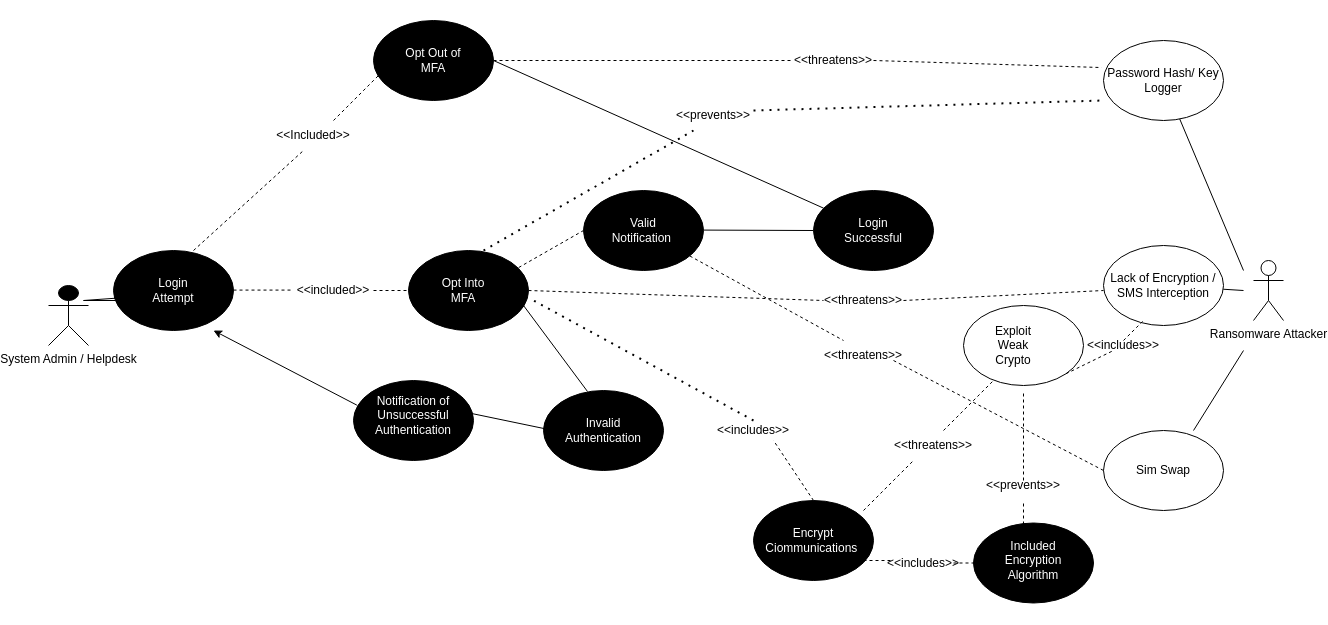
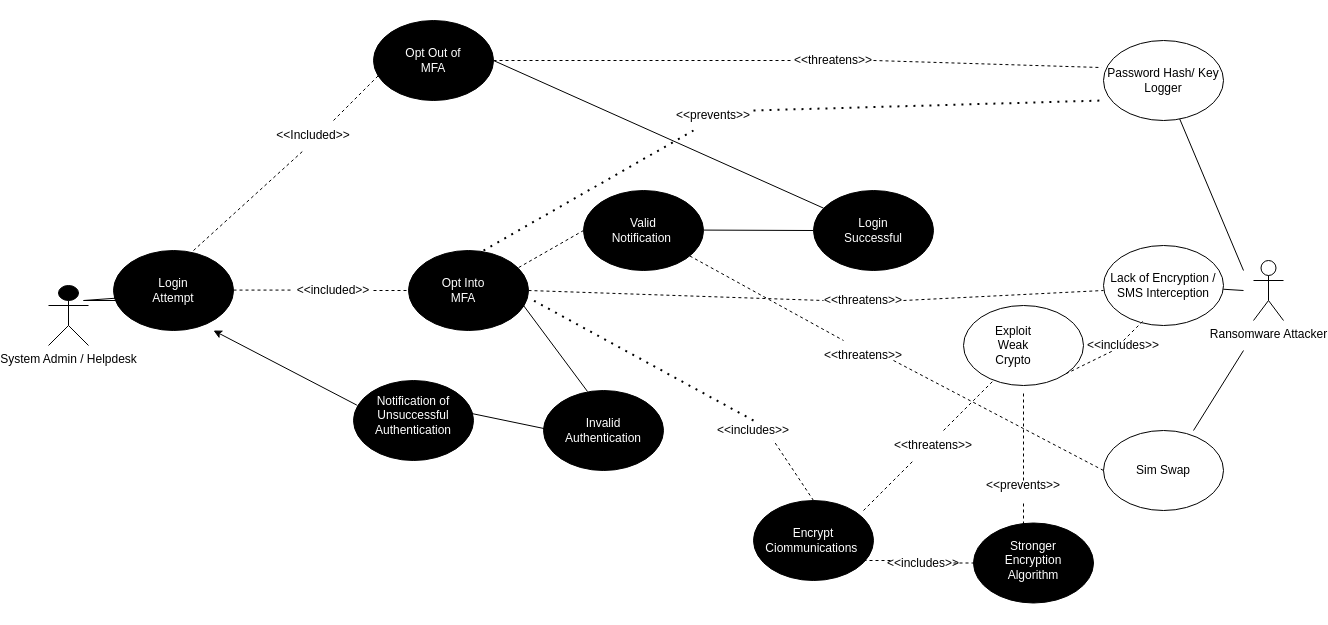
(1034, 561) -> (1034, 561)
